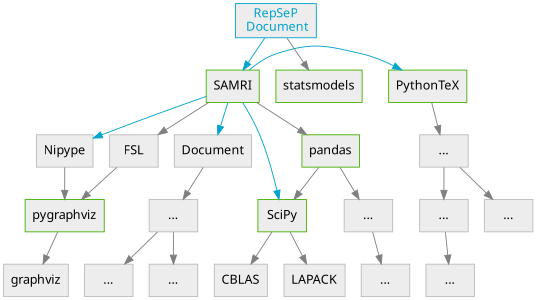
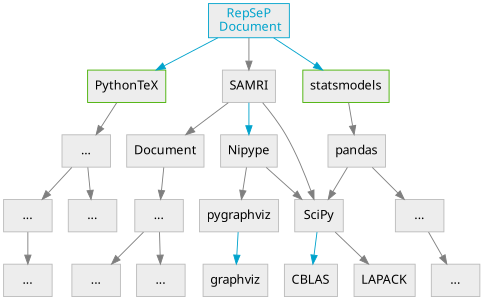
(320, 46) -> (191, 52)
(256, 50) -> (249, 49)
(298, 54) -> (294, 51)
(233, 86) -> (249, 86)
(224, 114) -> (211, 116)
(278, 116) -> (351, 114)
(264, 145) -> (291, 144)
(134, 151) -> none
(331, 151) -> (357, 151)
none -> (281, 180)
(65, 216) -> (239, 216)
(282, 216) -> (319, 216)
(52, 244) -> (237, 244)
(264, 244) -> (316, 244)
